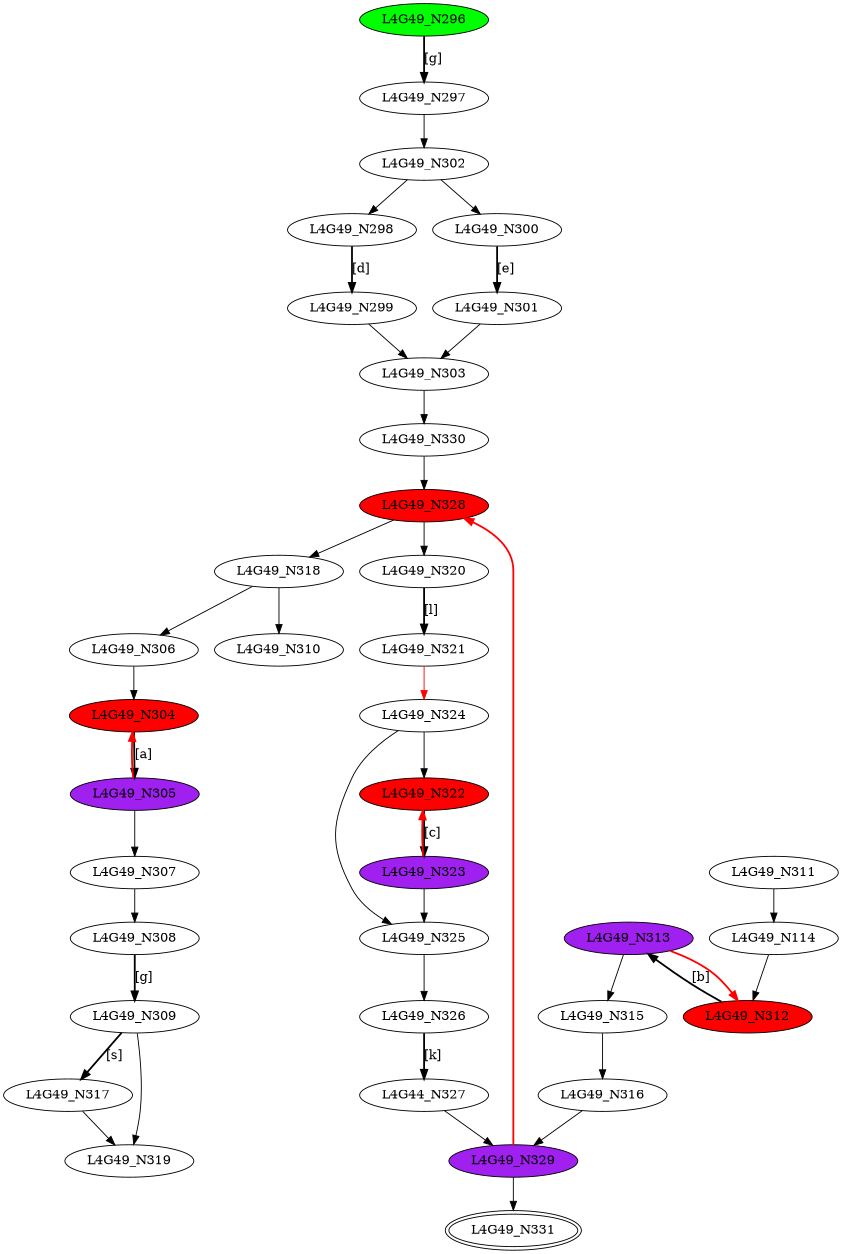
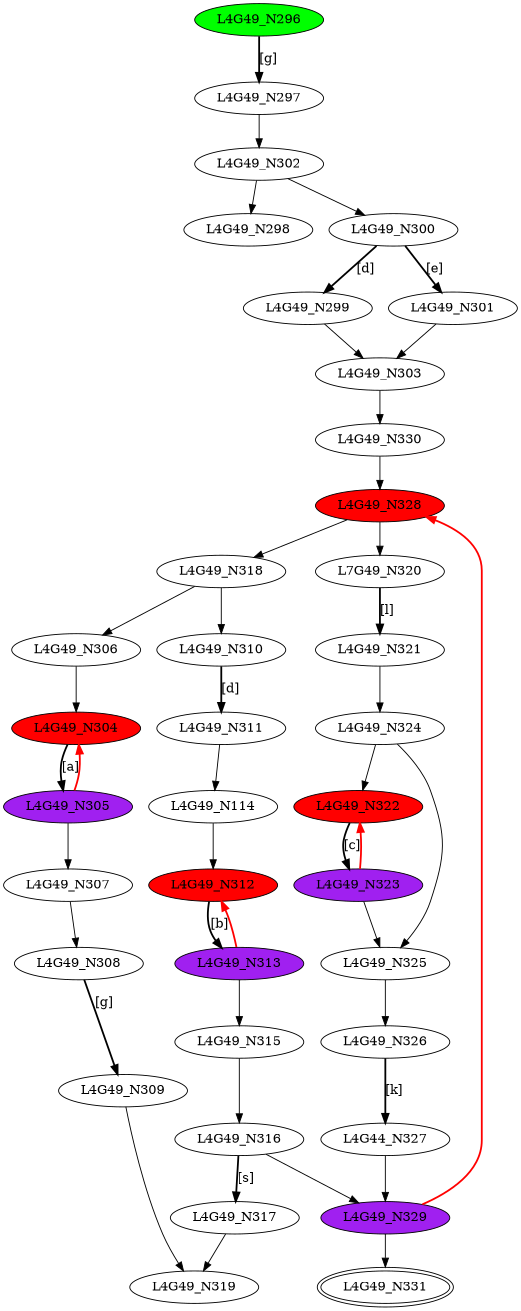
(352, 265) -> (354, 266)
(424, 571) -> (380, 571)
(424, 678) -> (380, 685)
none -> (221, 685)
(104, 1052) -> (237, 1174)
